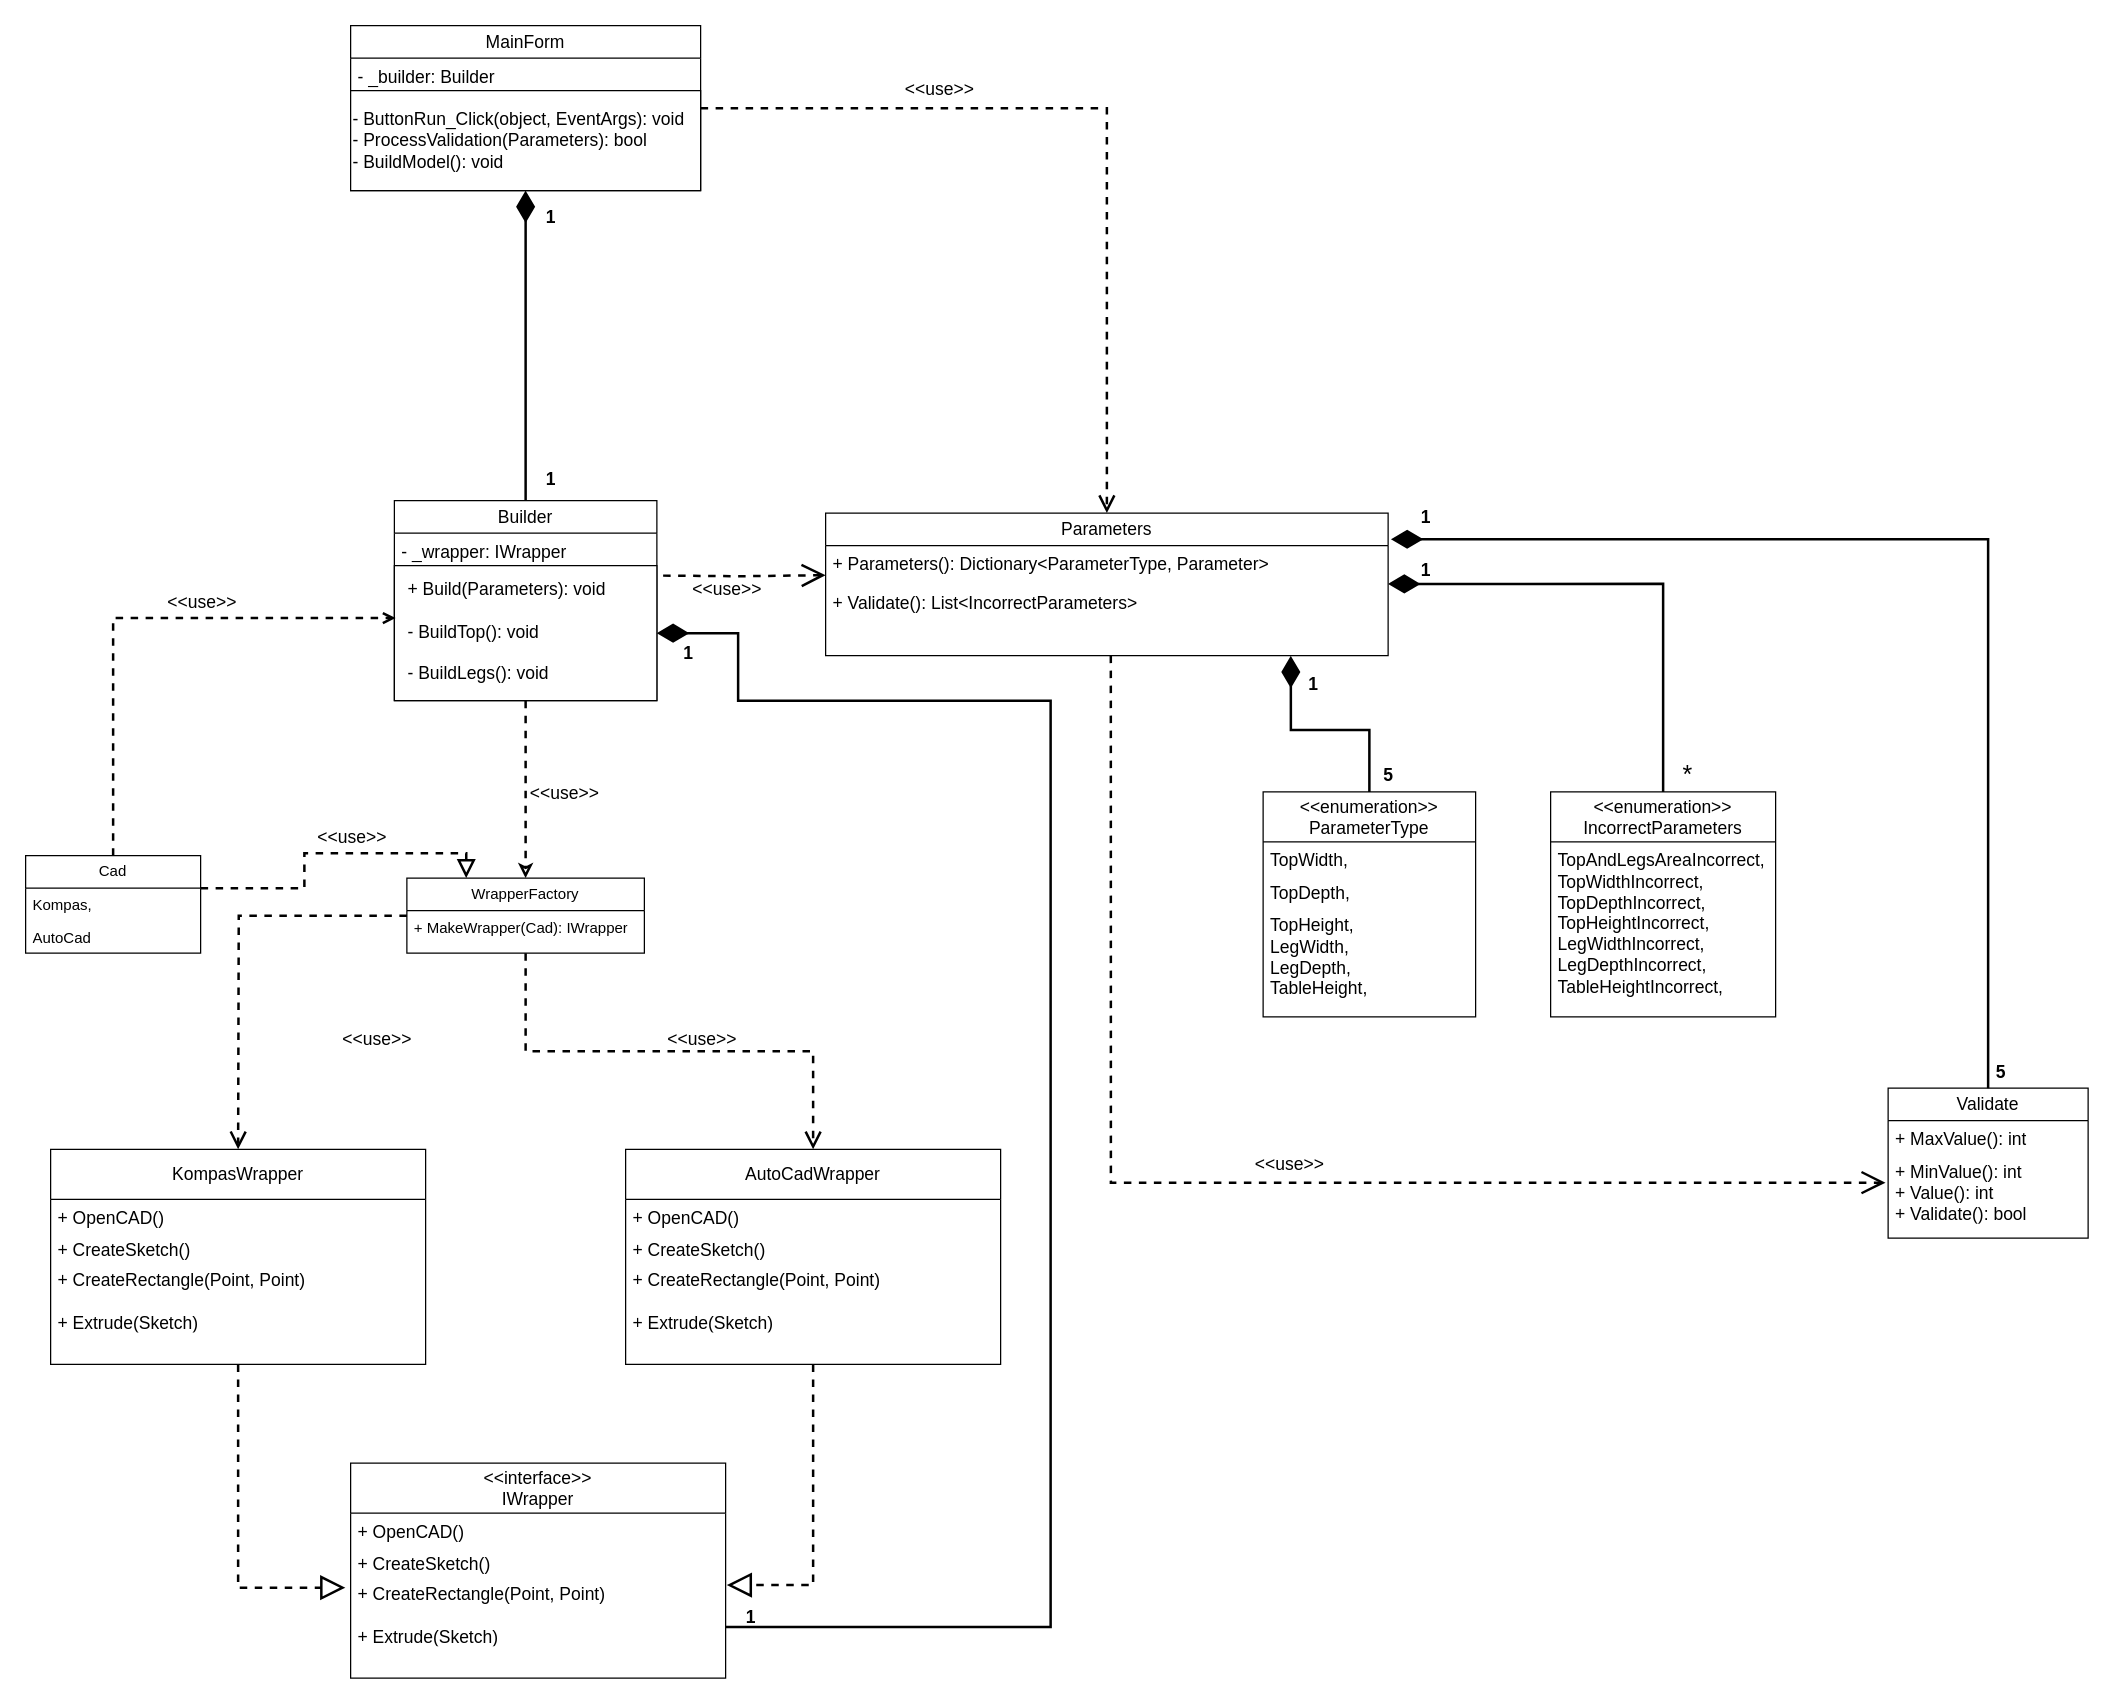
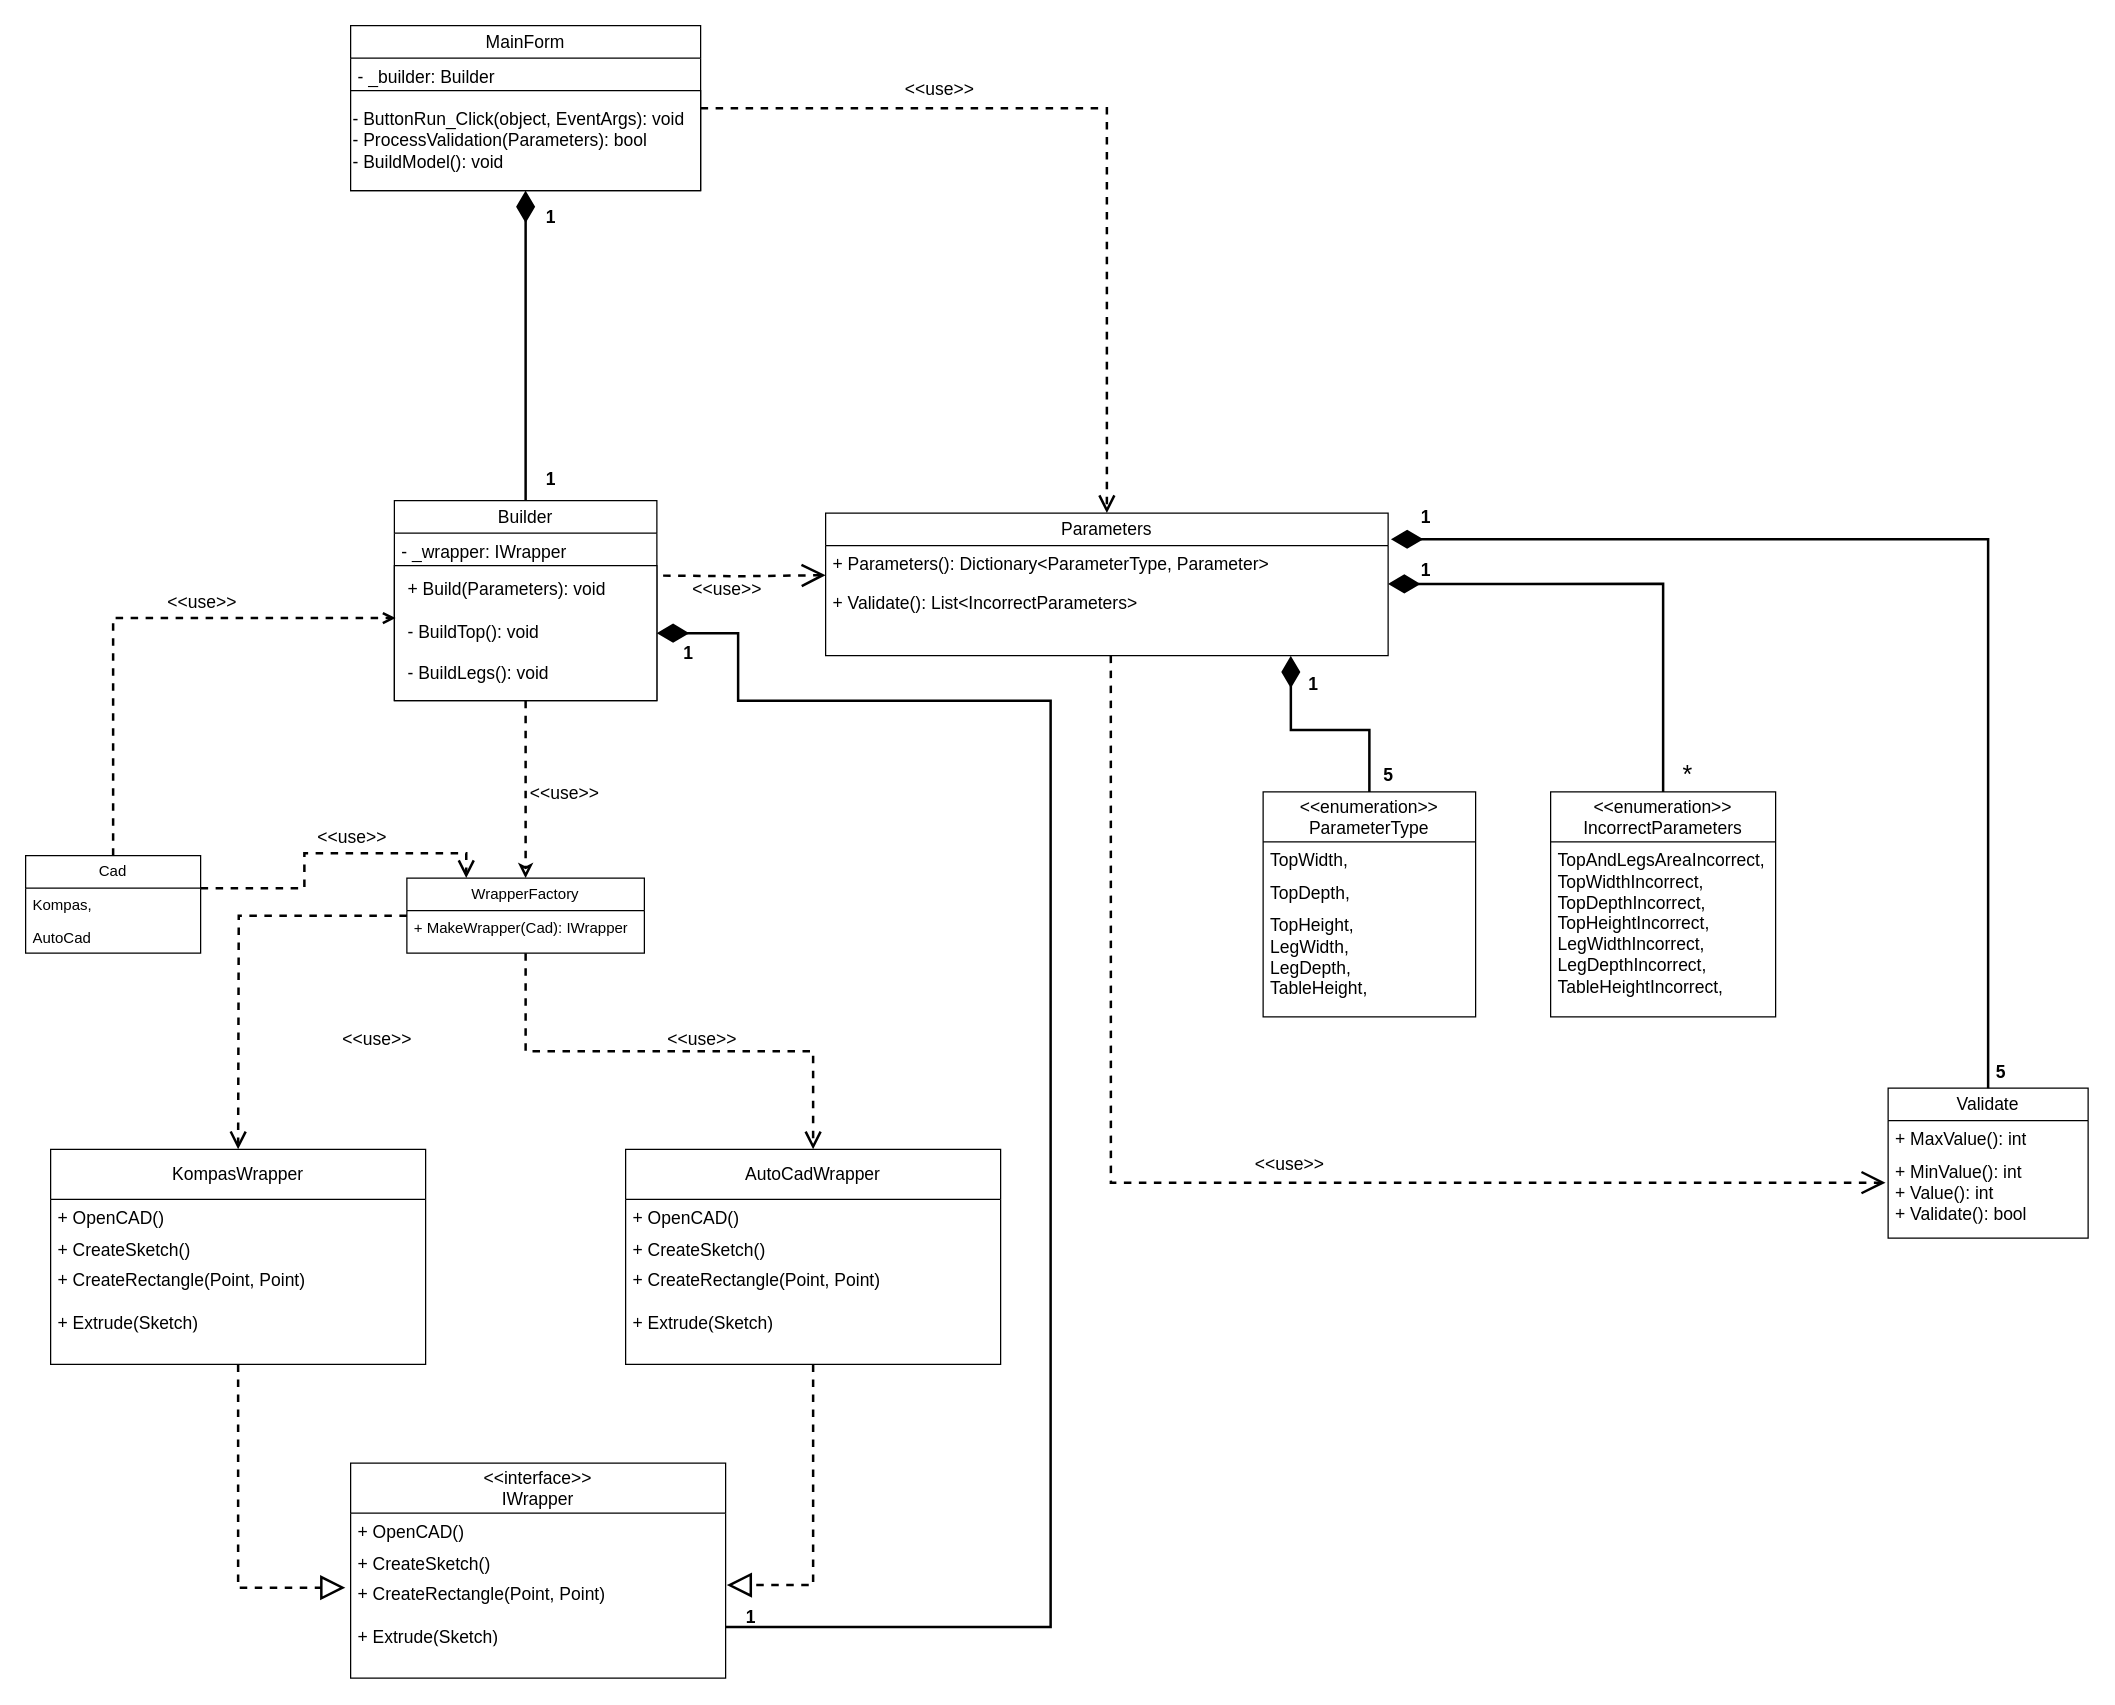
(466, 858) -> (466, 863)
